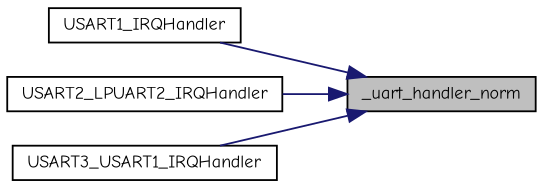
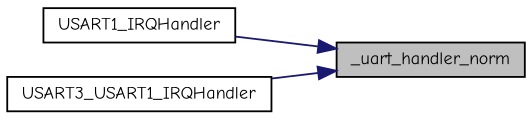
(145, 94) -> none
